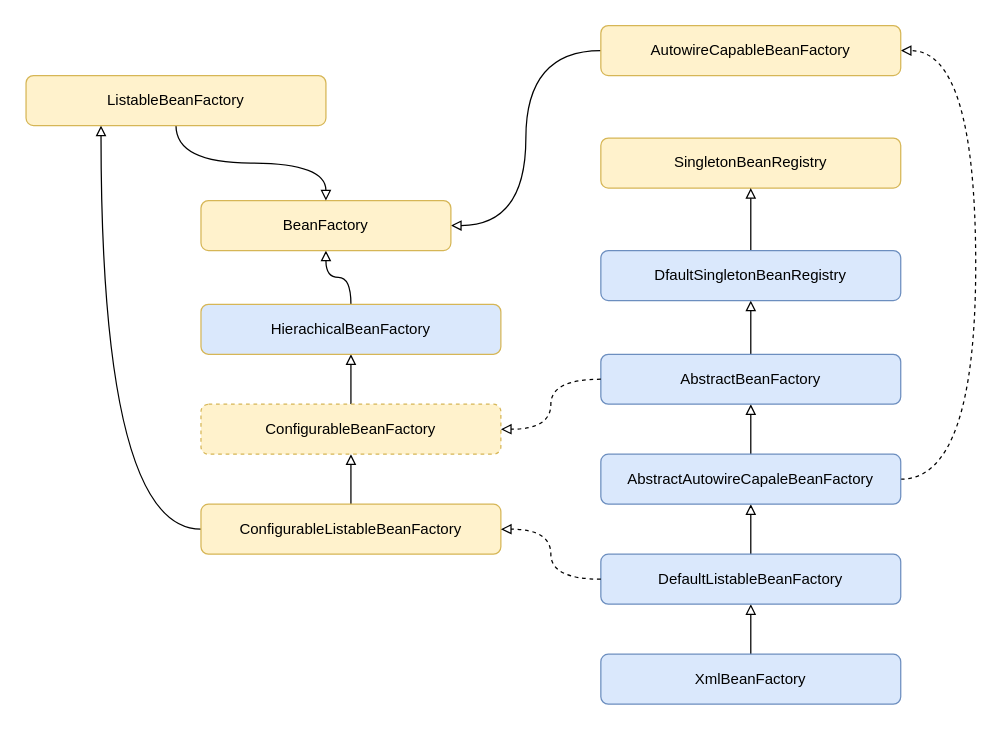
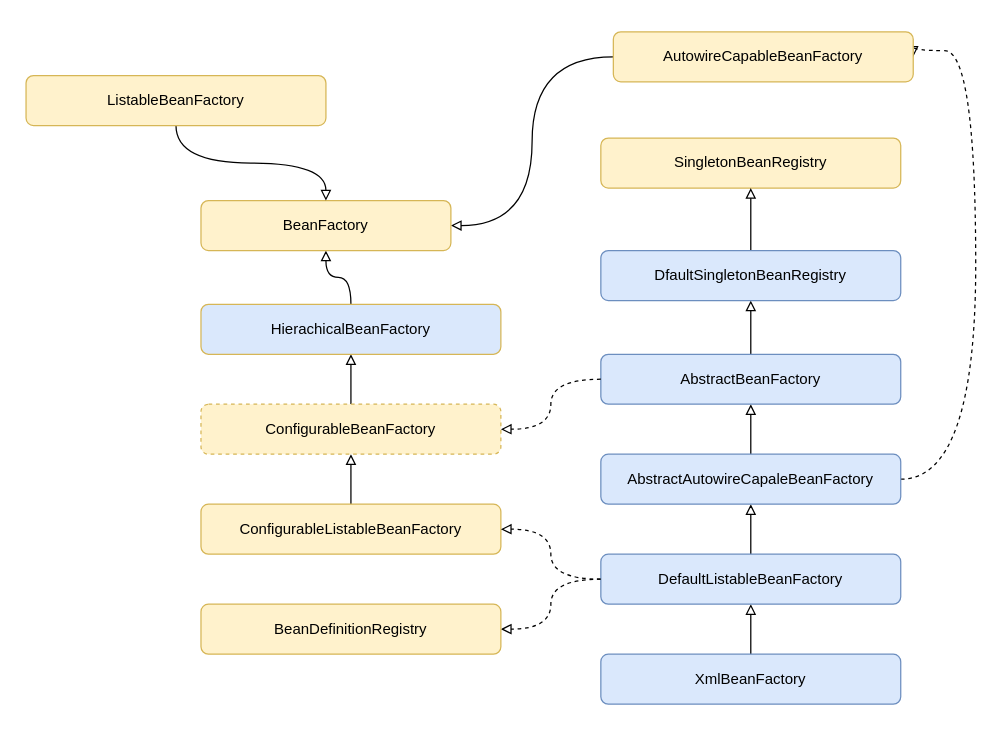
(751, 51) -> (763, 57)
(111, 350) -> none
none -> (550, 608)
none -> (351, 629)
